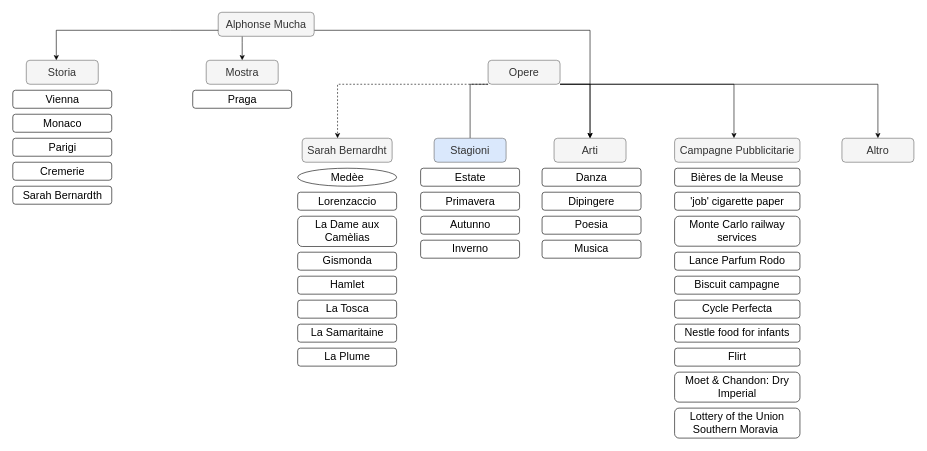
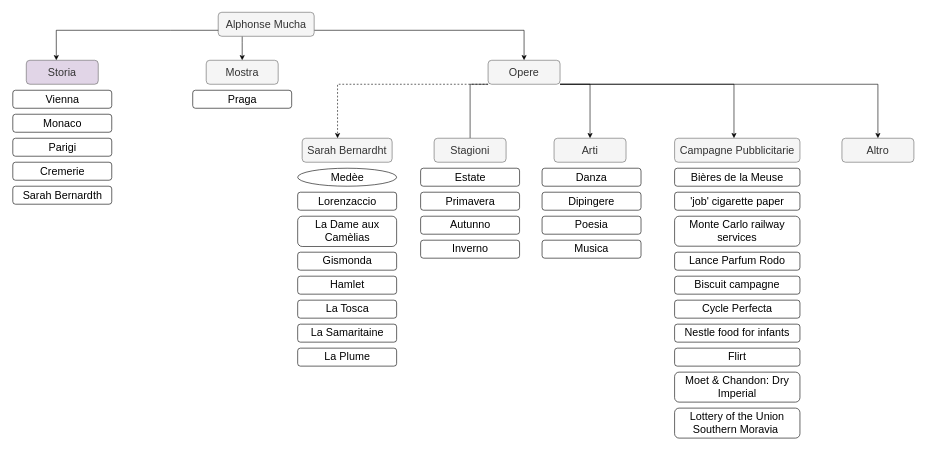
(582, 30) -> (524, 54)
(62, 72) -> (62, 72)
(470, 150) -> (470, 150)
